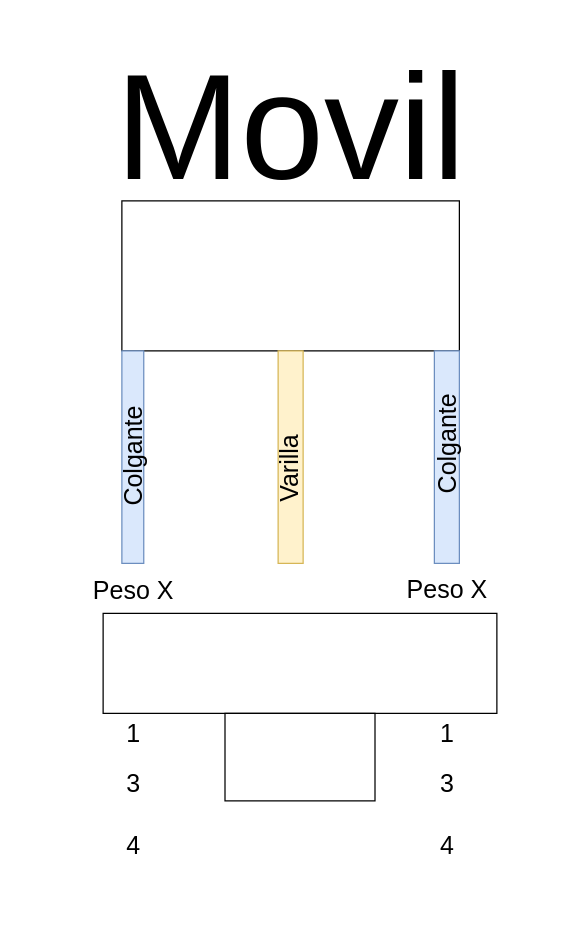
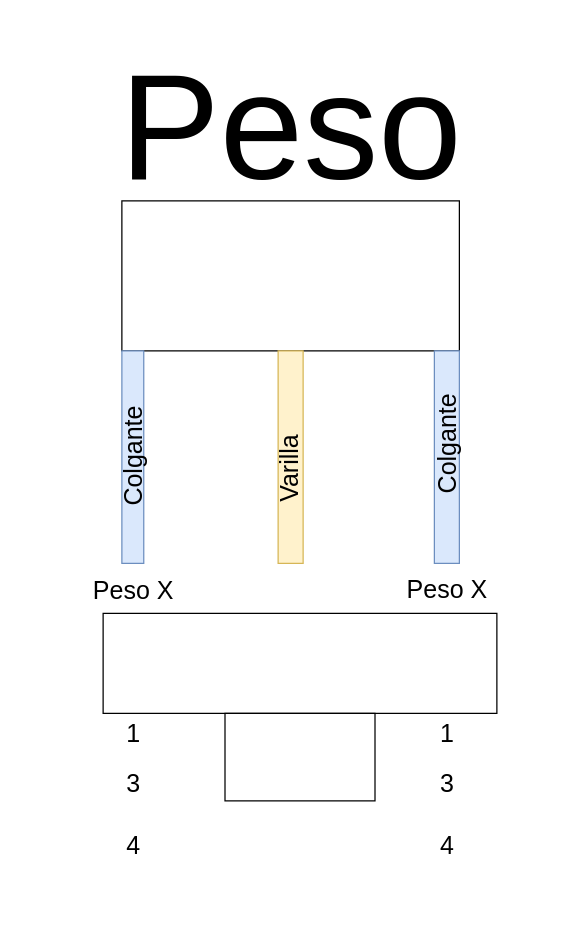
(291, 126) -> (291, 126)
